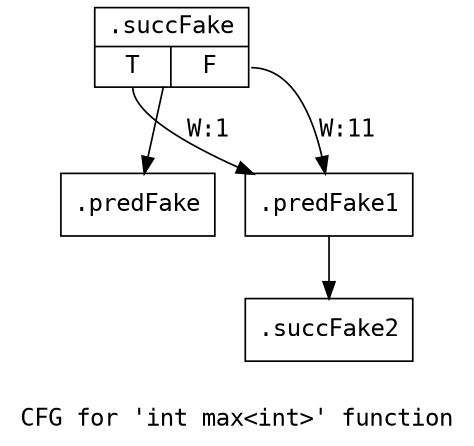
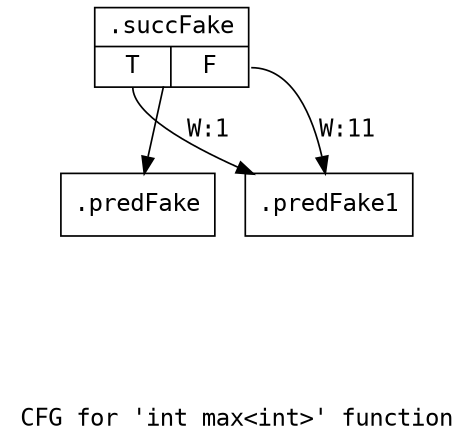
(329, 330) -> none
